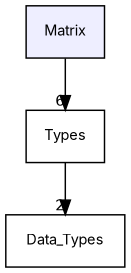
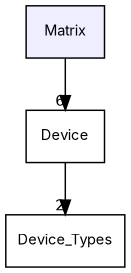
(65, 136) -> (65, 136)
(65, 241) -> (65, 241)
